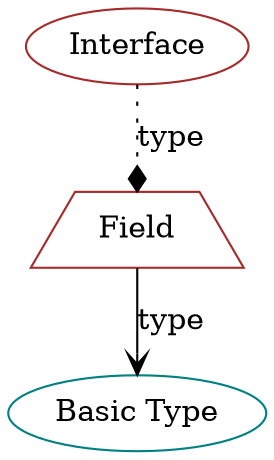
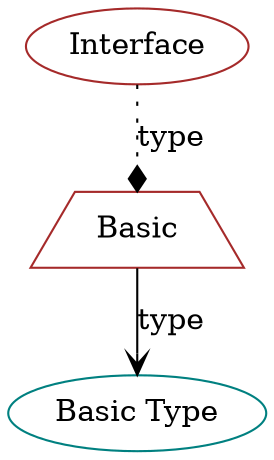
(137, 230) -> (137, 230)
